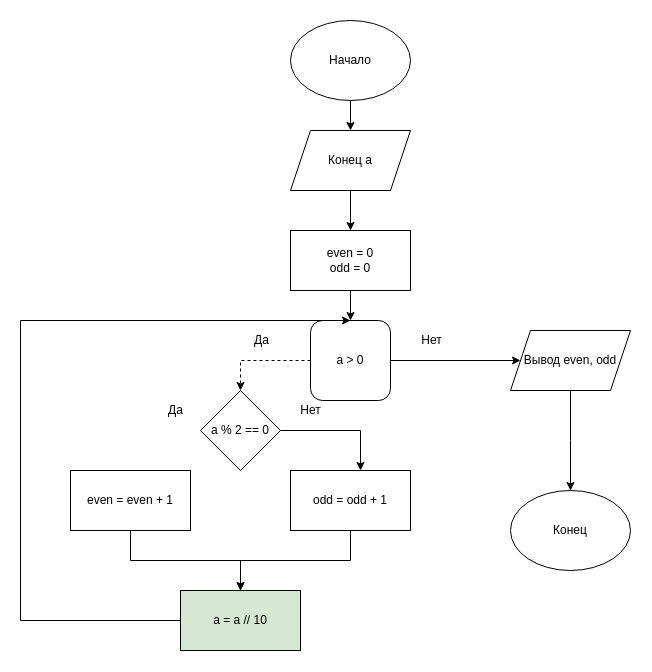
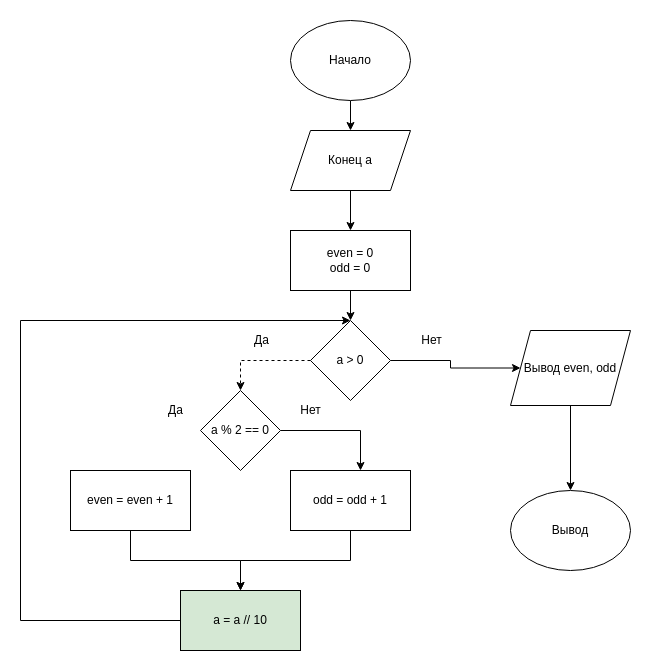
(351, 361) -> (351, 361)
(571, 361) -> (571, 368)
(571, 531) -> (571, 531)
